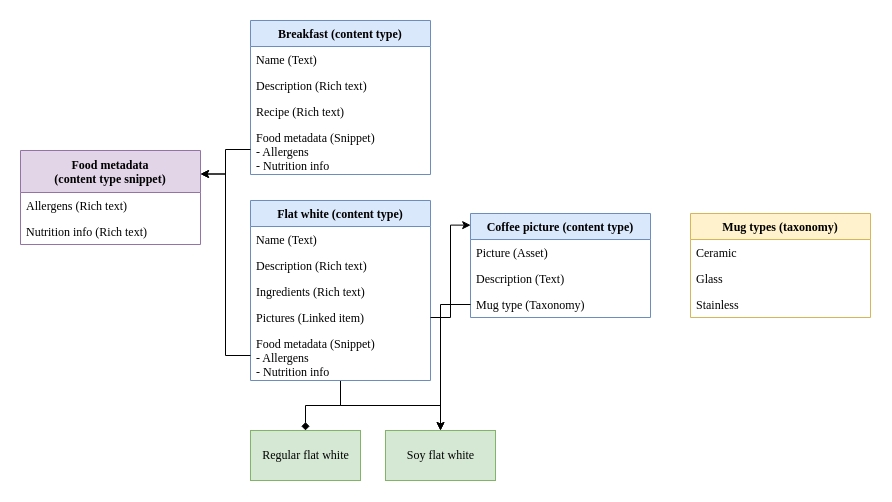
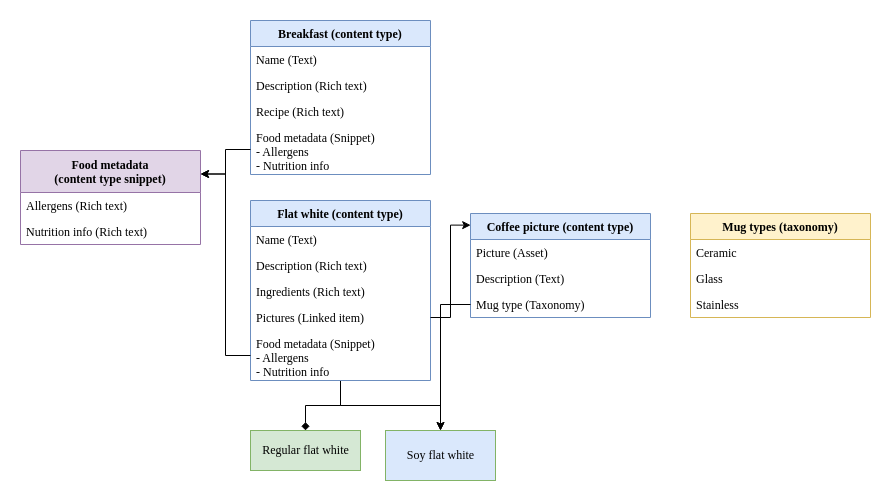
(306, 456) -> (306, 451)
(441, 456) -> (441, 456)
